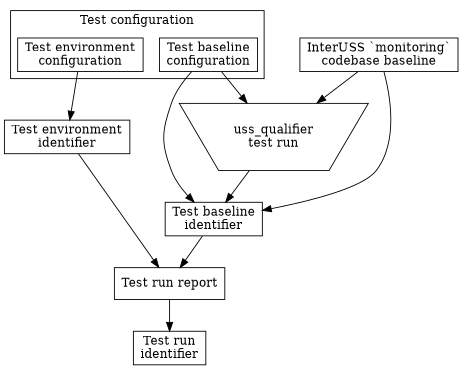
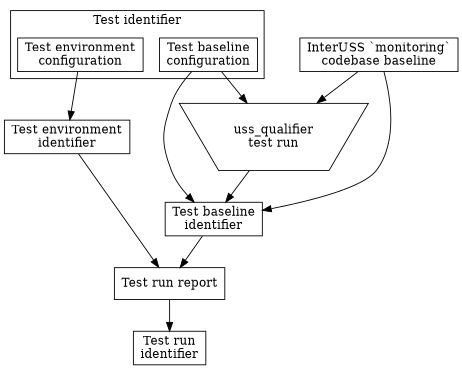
(137, 21) -> (137, 21)
